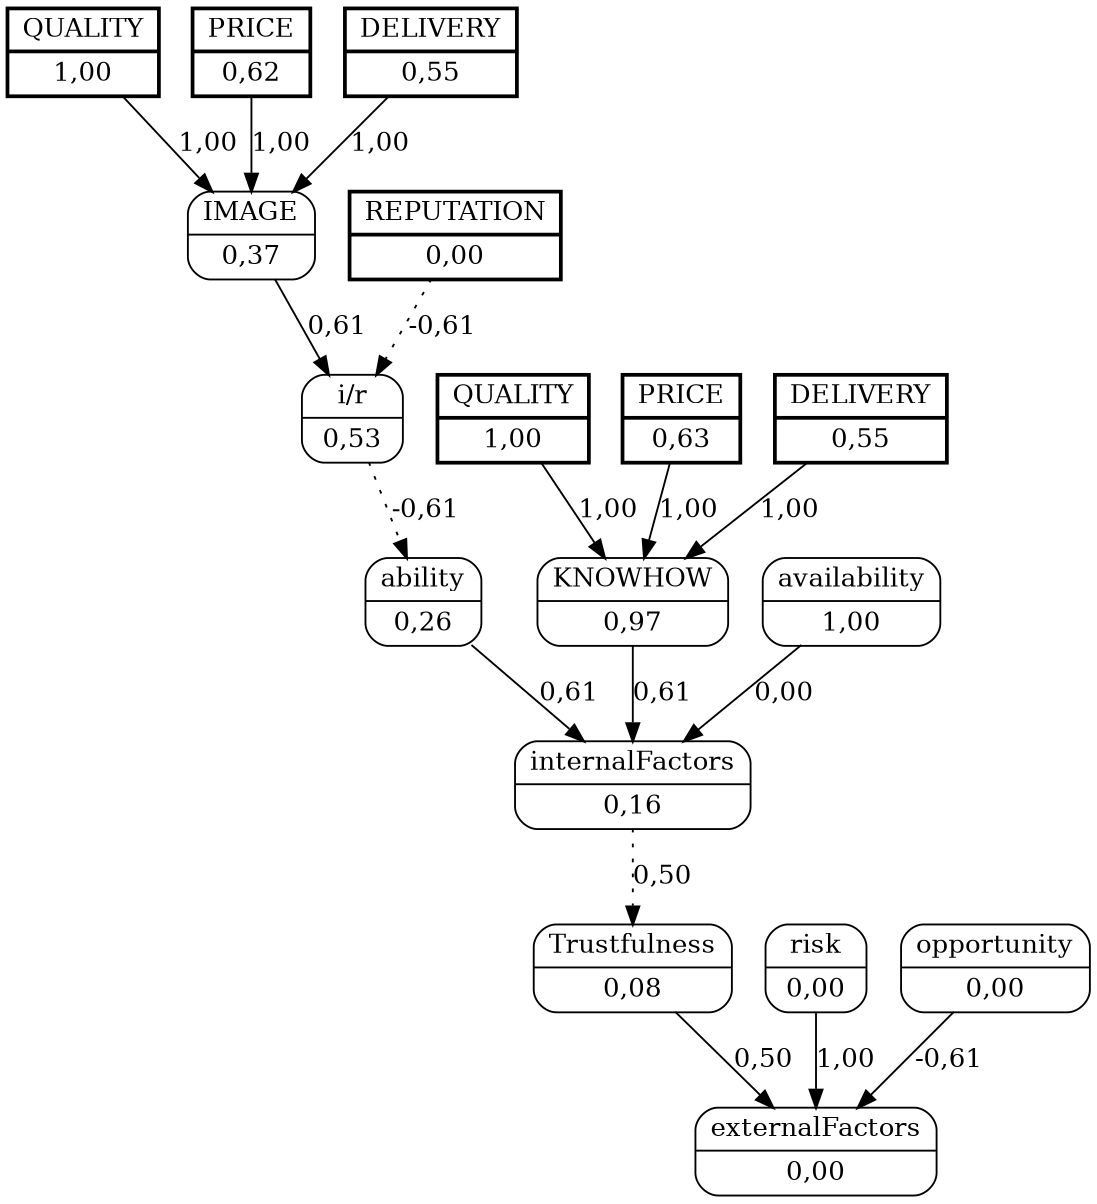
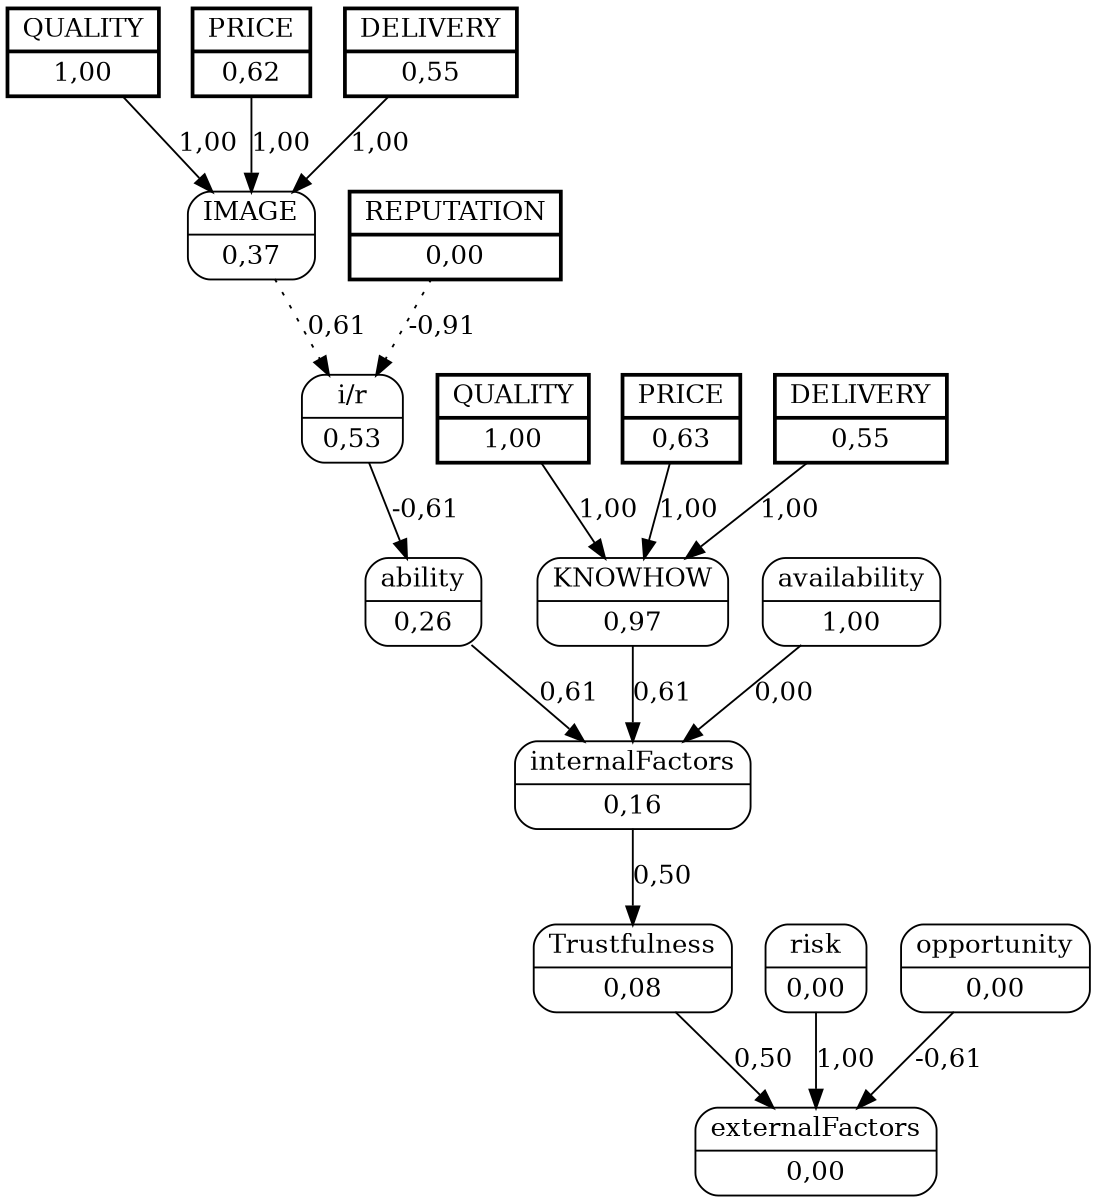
(297, 319) -> (297, 319)
(443, 327) -> (443, 327)
(384, 502) -> (384, 502)
(633, 867) -> (633, 867)
